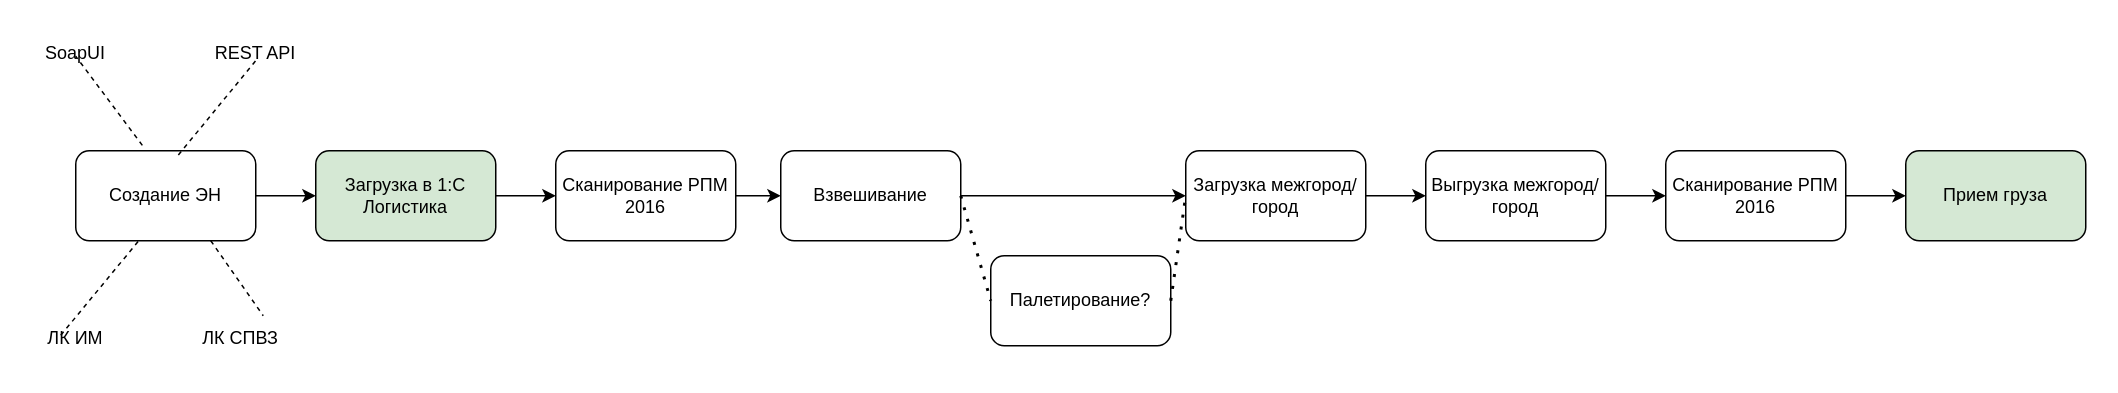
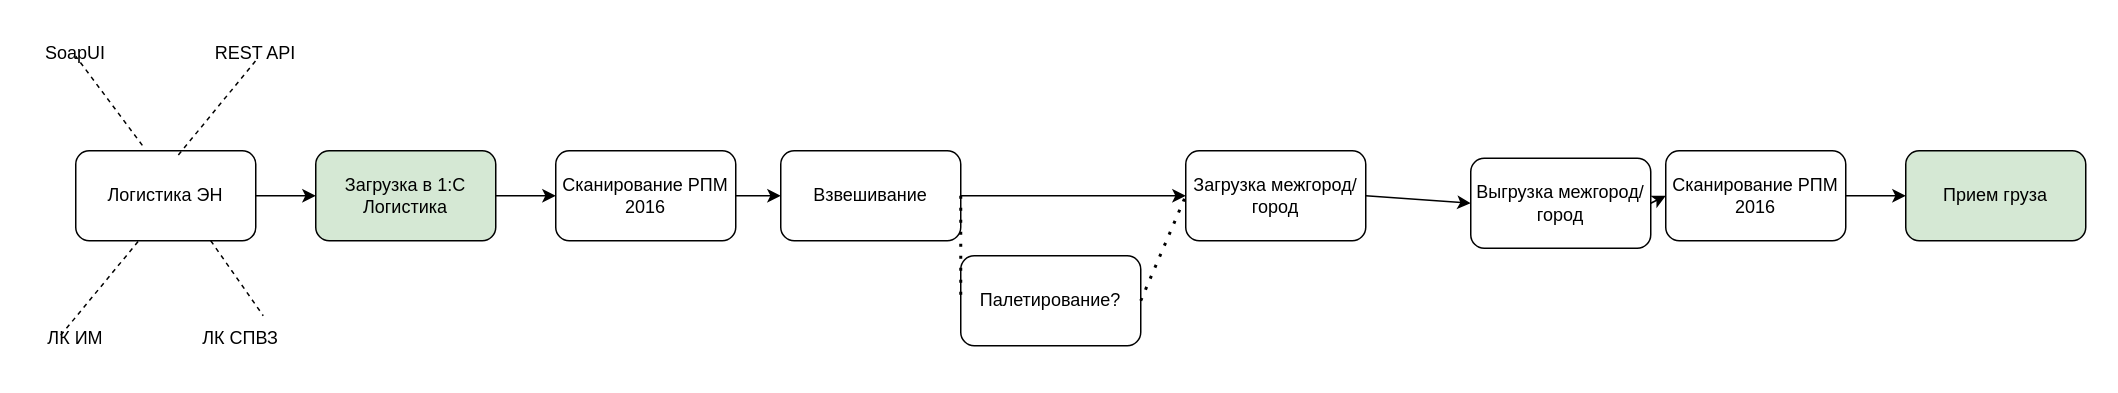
(166, 196) -> (166, 196)
(1516, 196) -> (1561, 203)
(1081, 301) -> (1051, 301)
